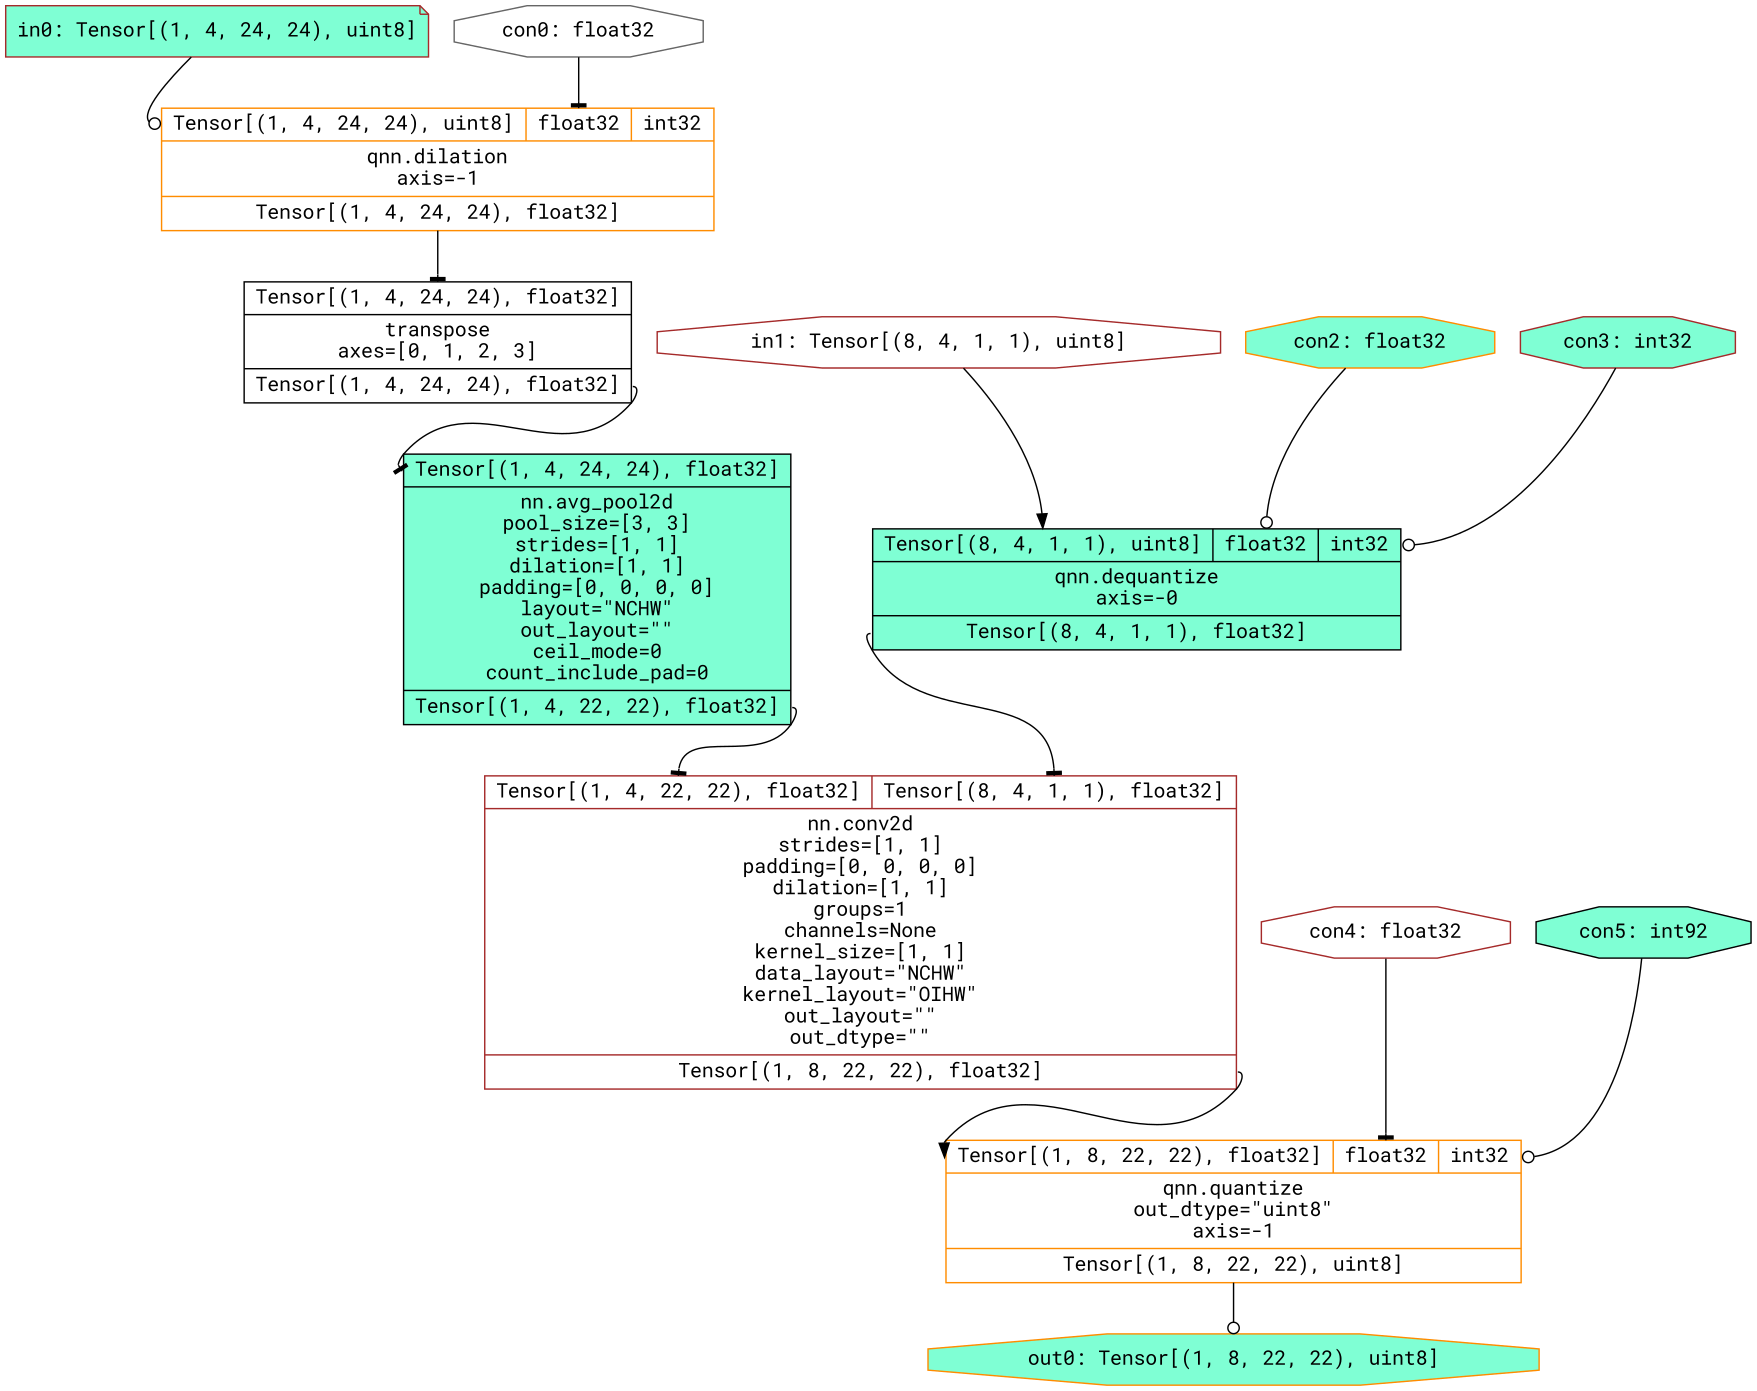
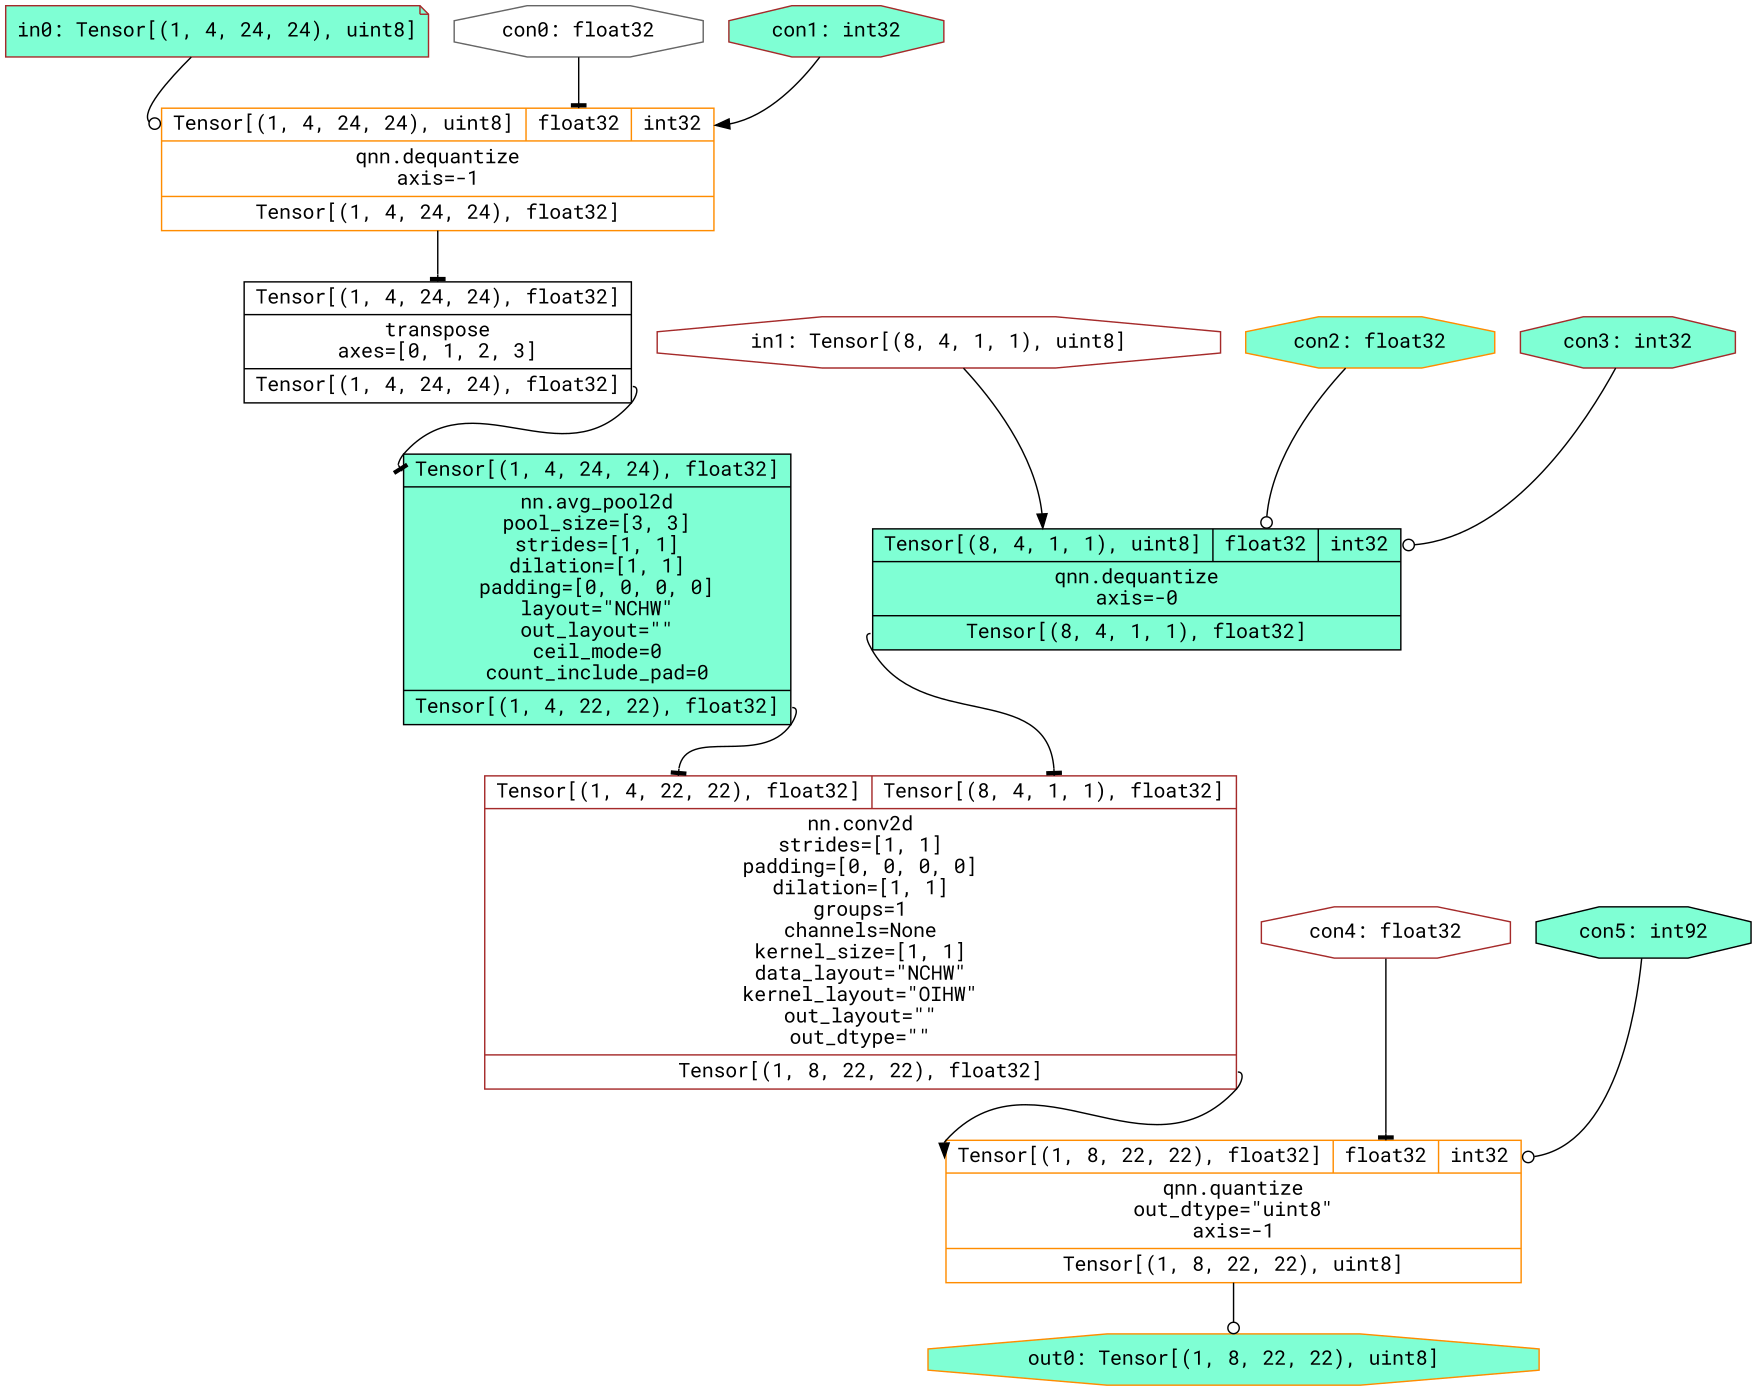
none -> (836, 31)
(438, 157) -> (438, 157)
